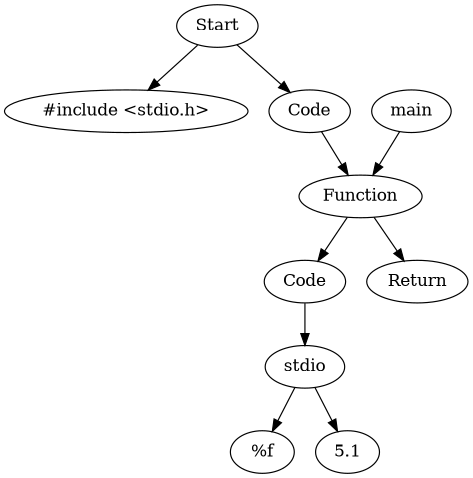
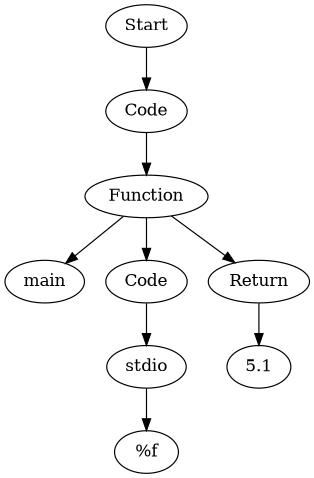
(126, 111) -> none
(389, 148) -> (99, 236)
(324, 404) -> (259, 318)
